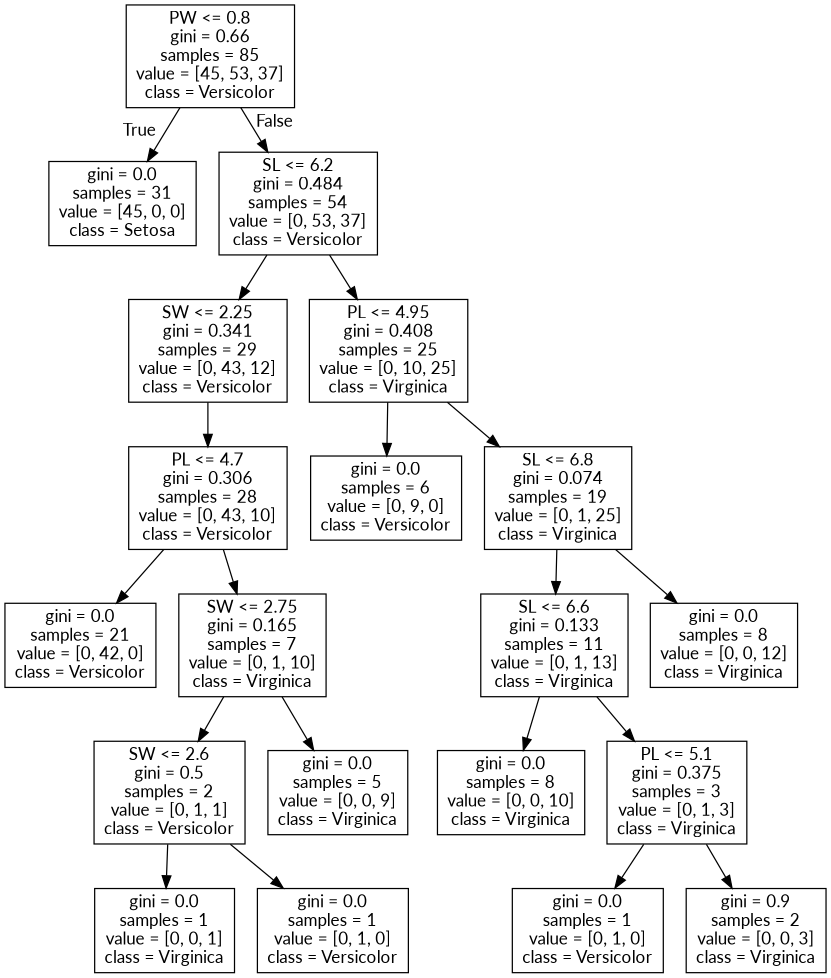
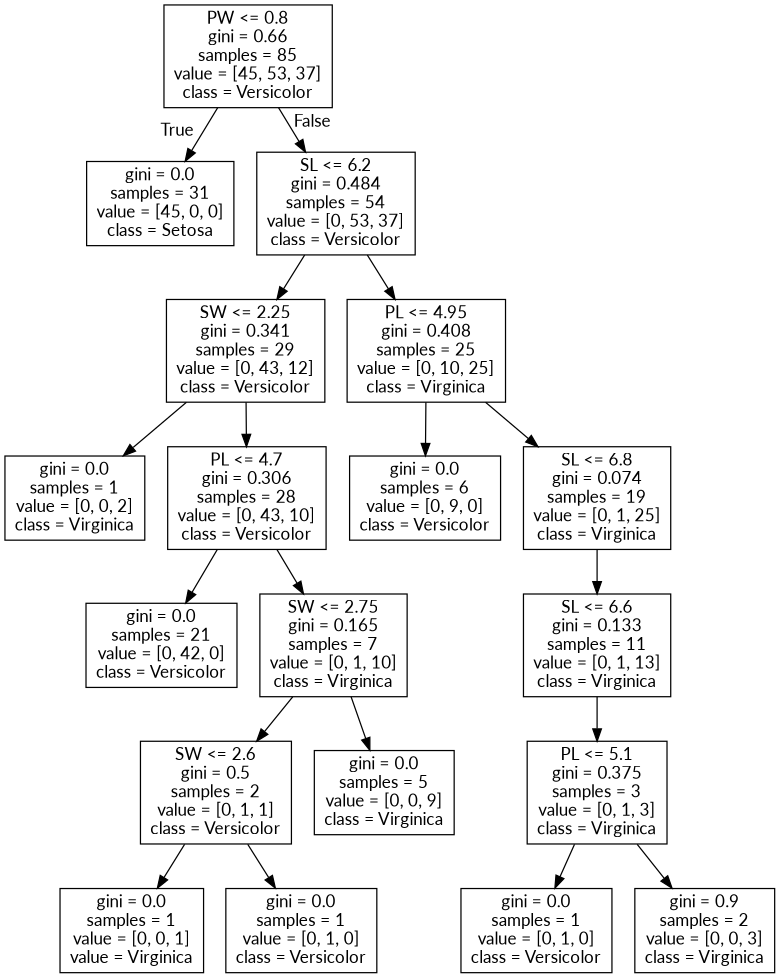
none -> (75, 498)
(724, 645) -> none
(511, 793) -> none
(165, 931) -> (132, 931)
